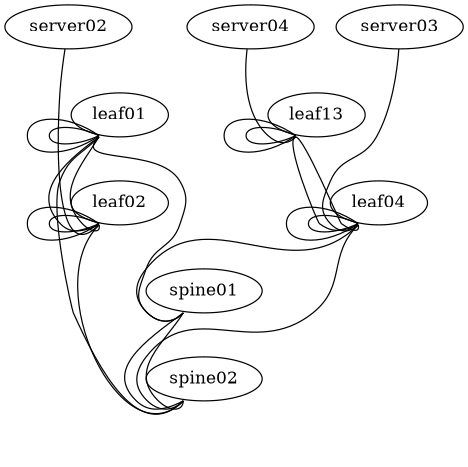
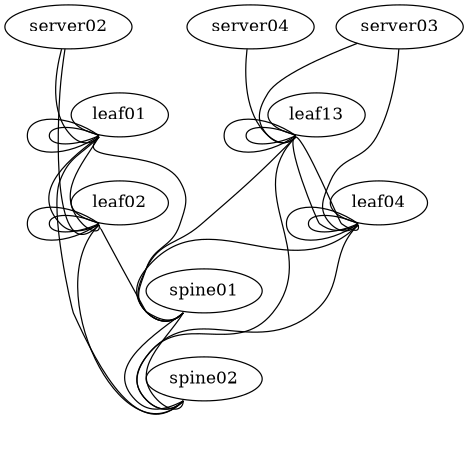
none -> (277, 84)
none -> (58, 110)
none -> (188, 234)
none -> (129, 280)
none -> (264, 320)
